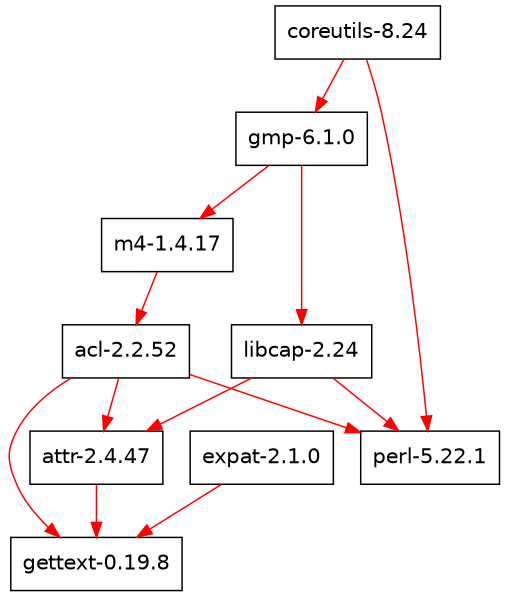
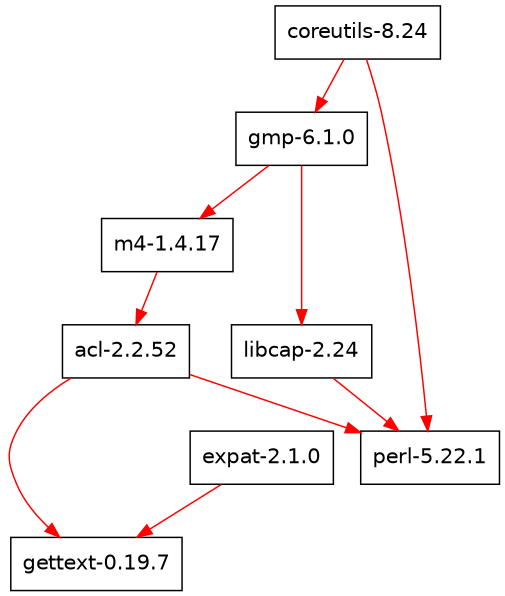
(96, 458) -> none
(96, 564) -> (96, 564)
